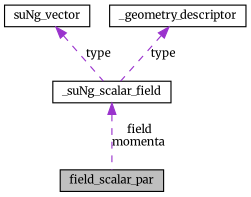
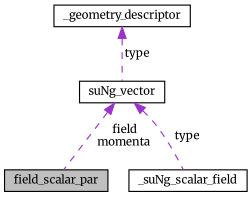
(141, 58) -> (122, 60)
(112, 142) -> (86, 141)
